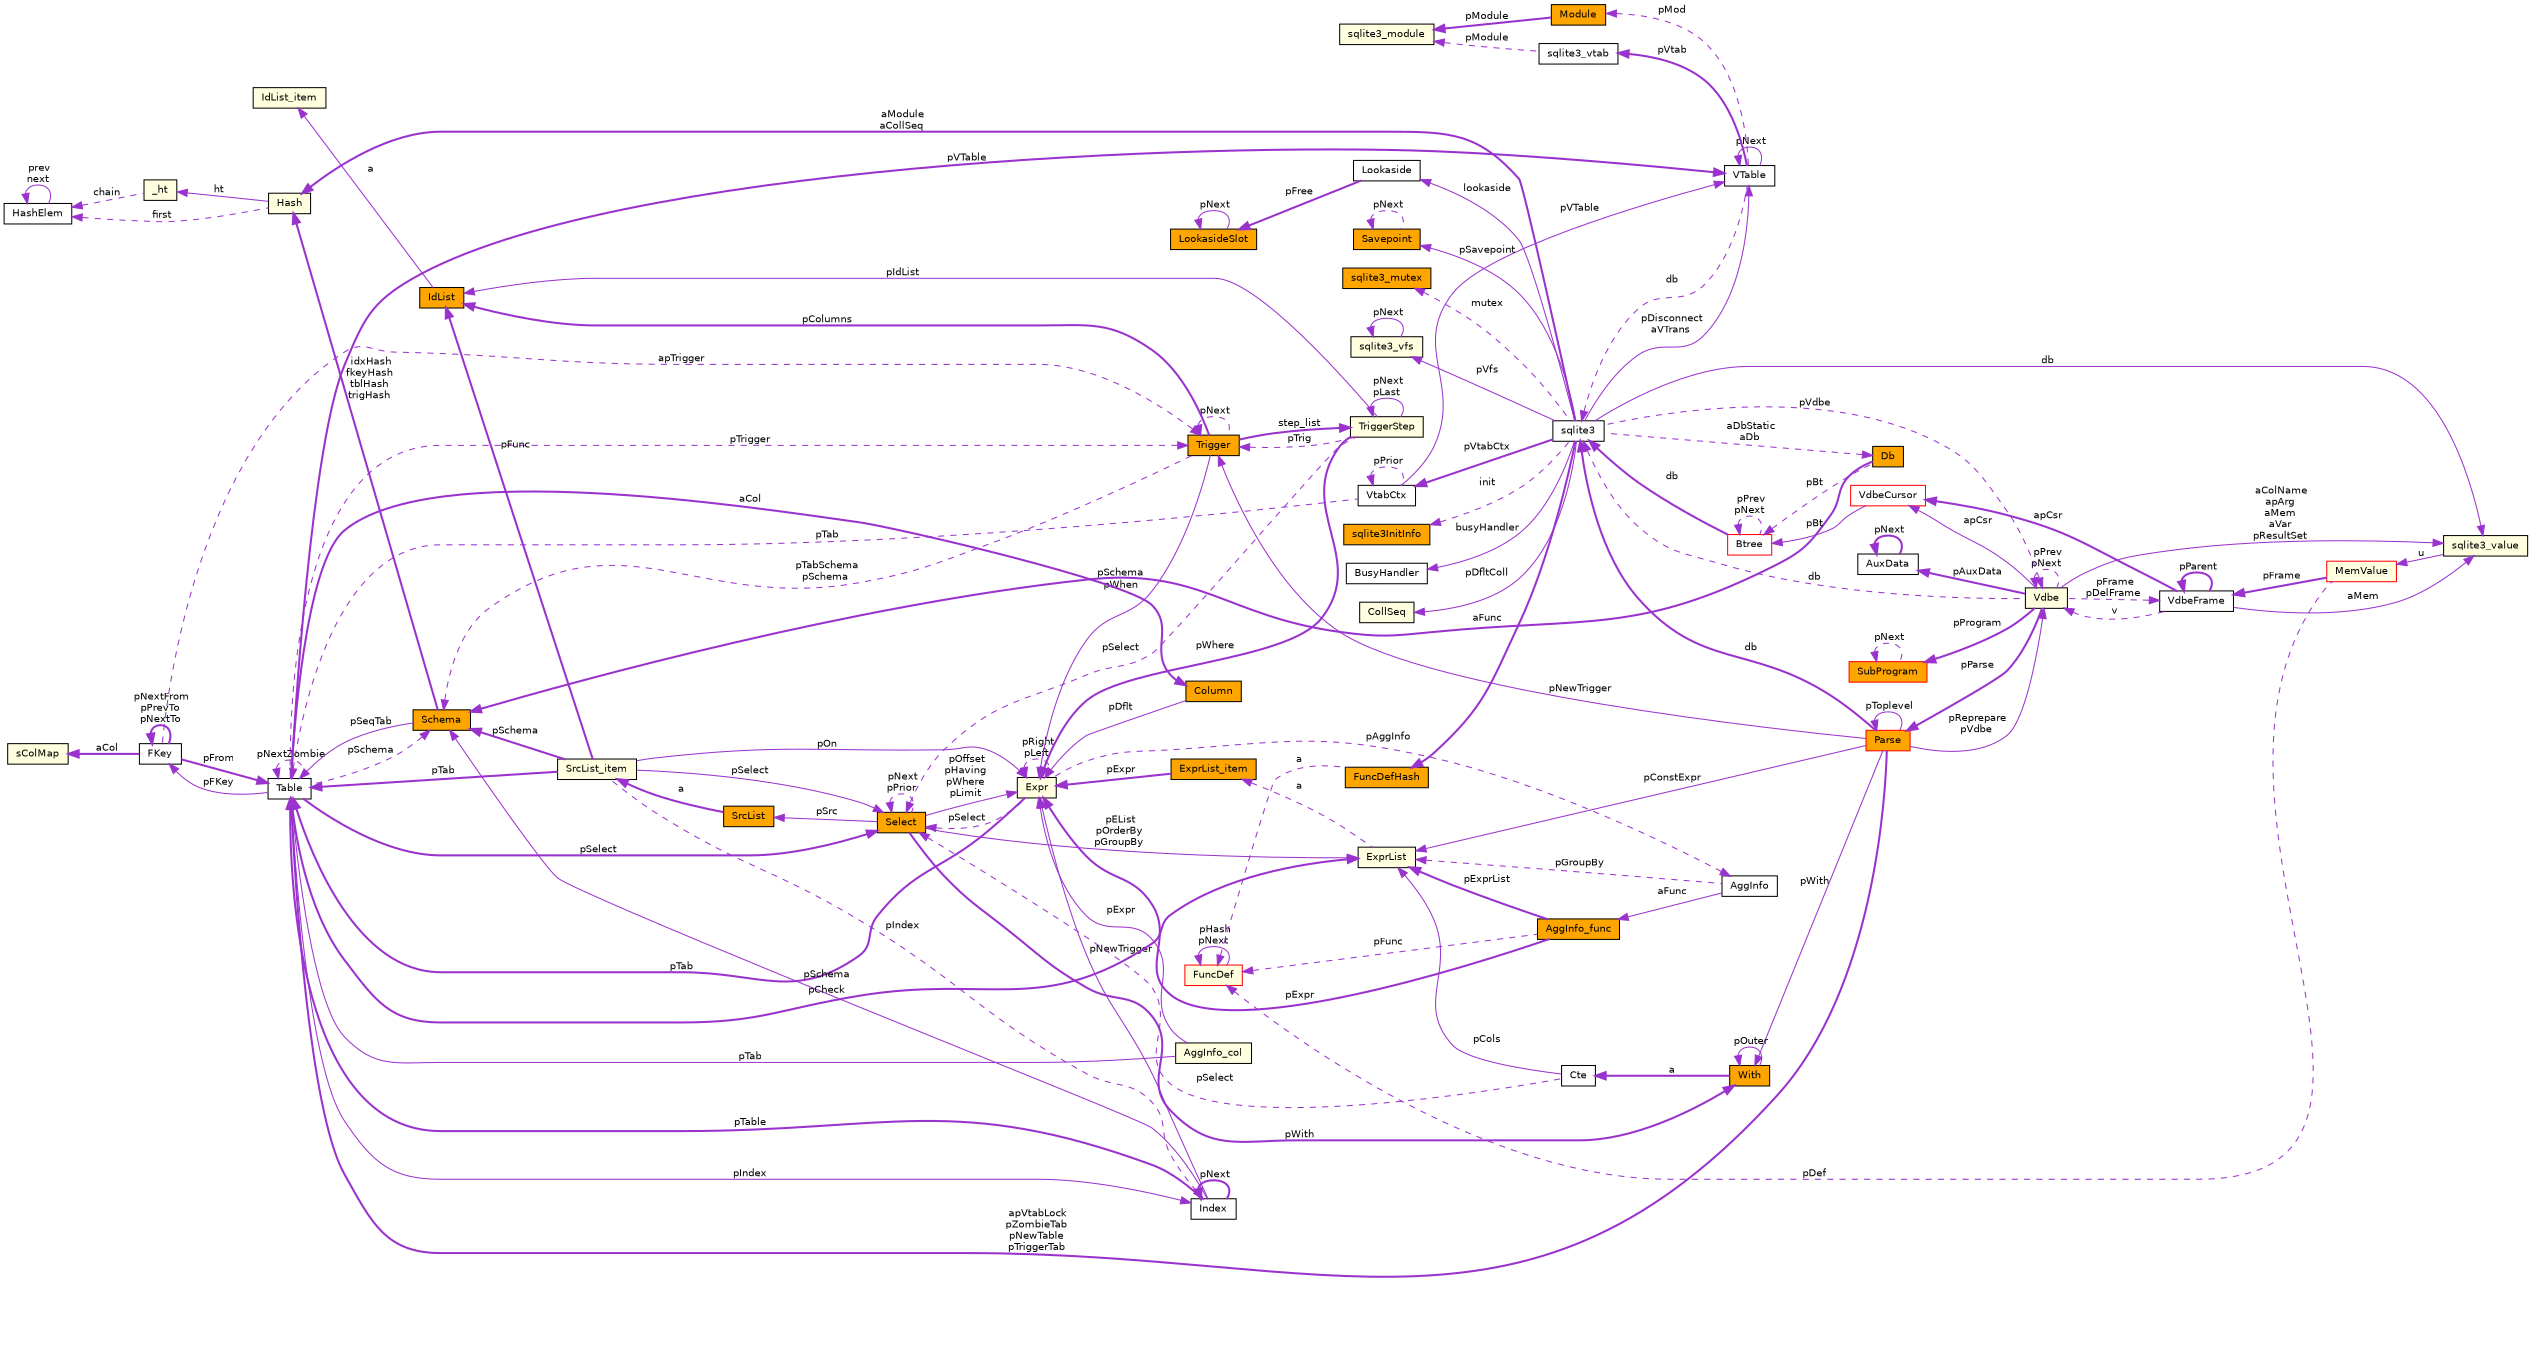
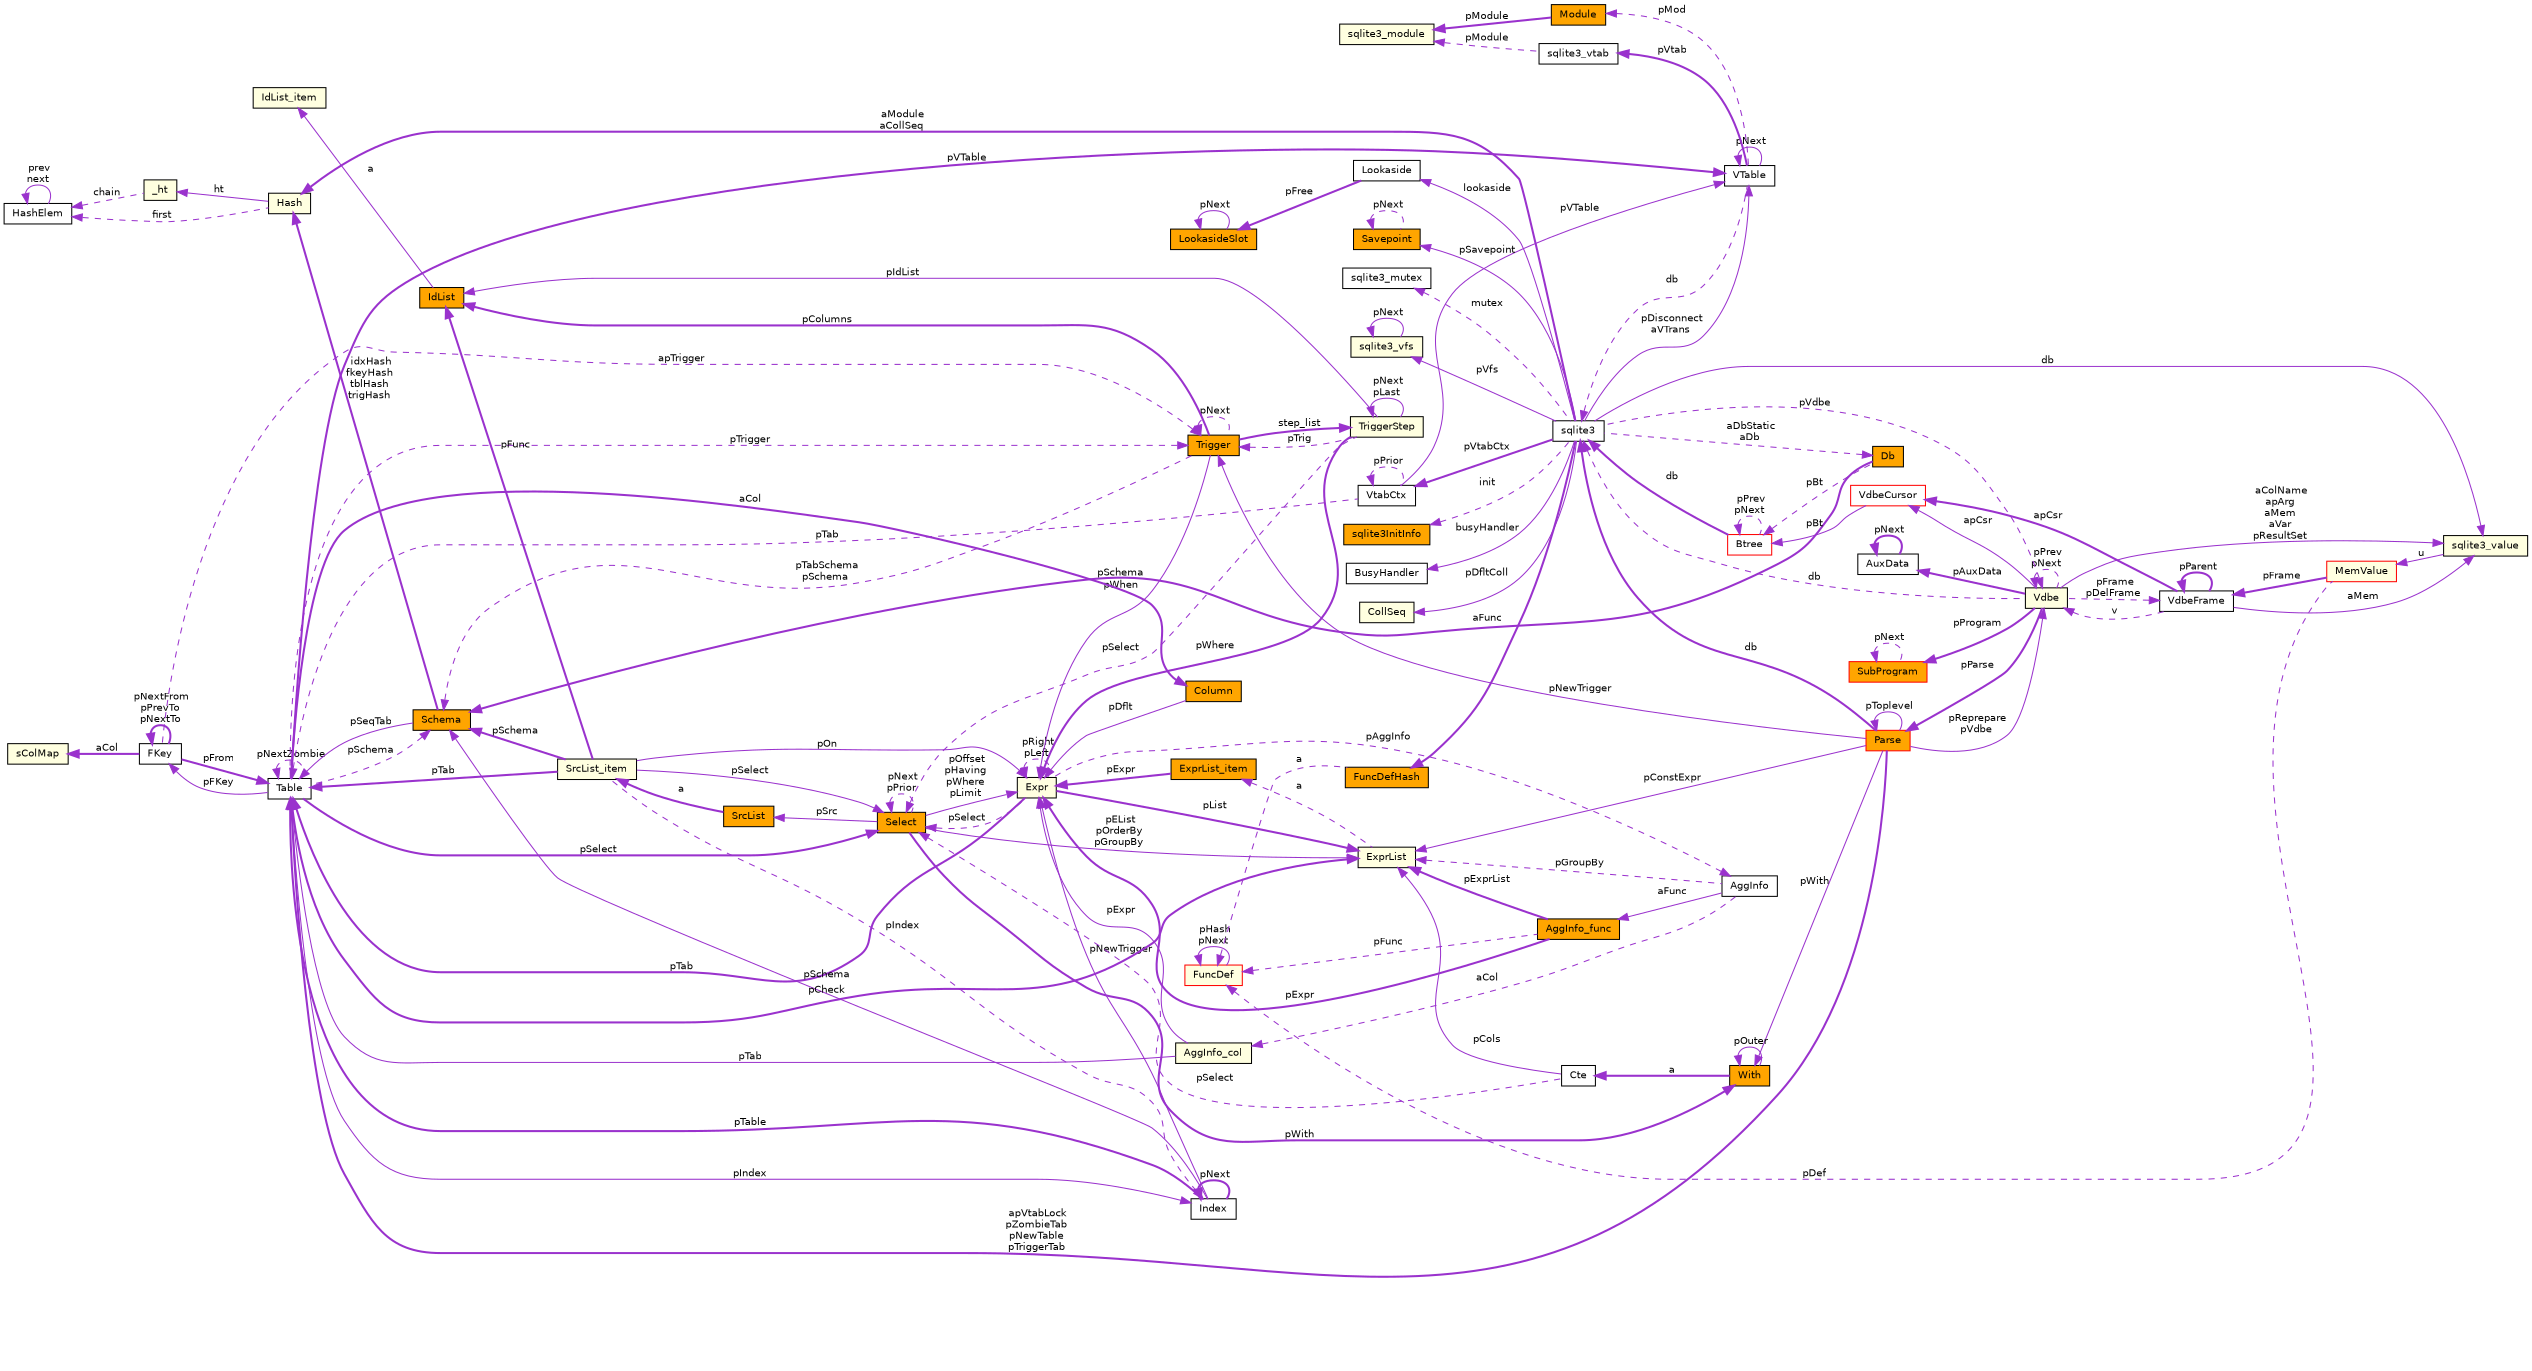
(1387, 278) -> (1387, 278)
none -> (1202, 818)
none -> (1505, 987)
